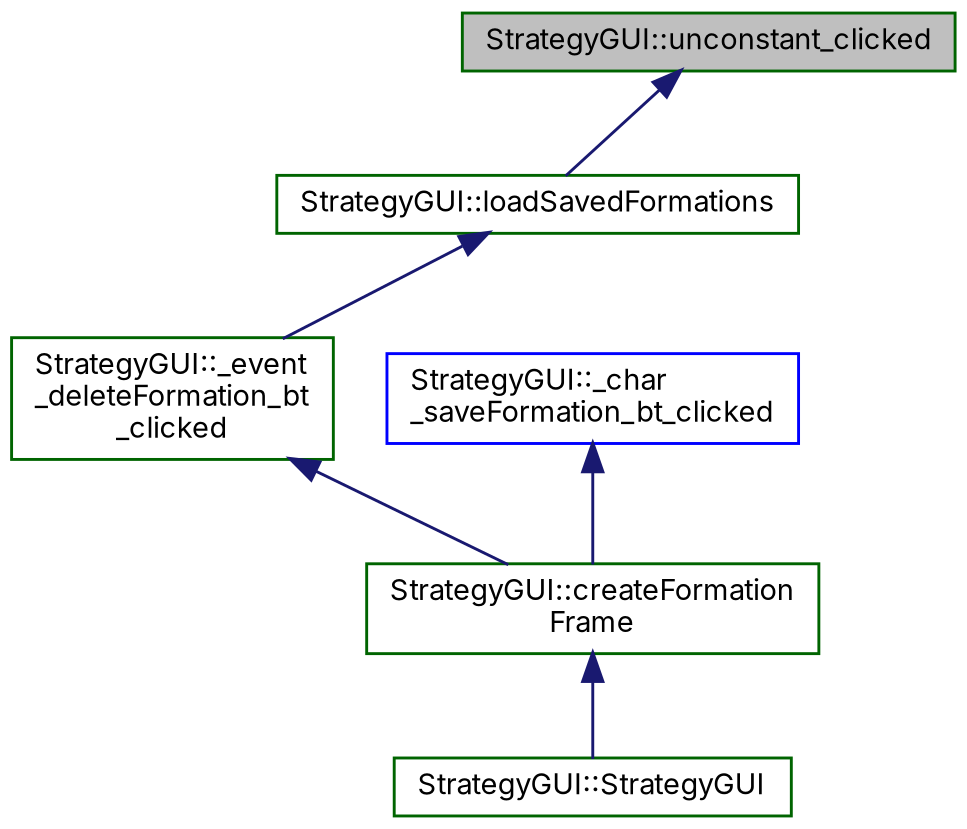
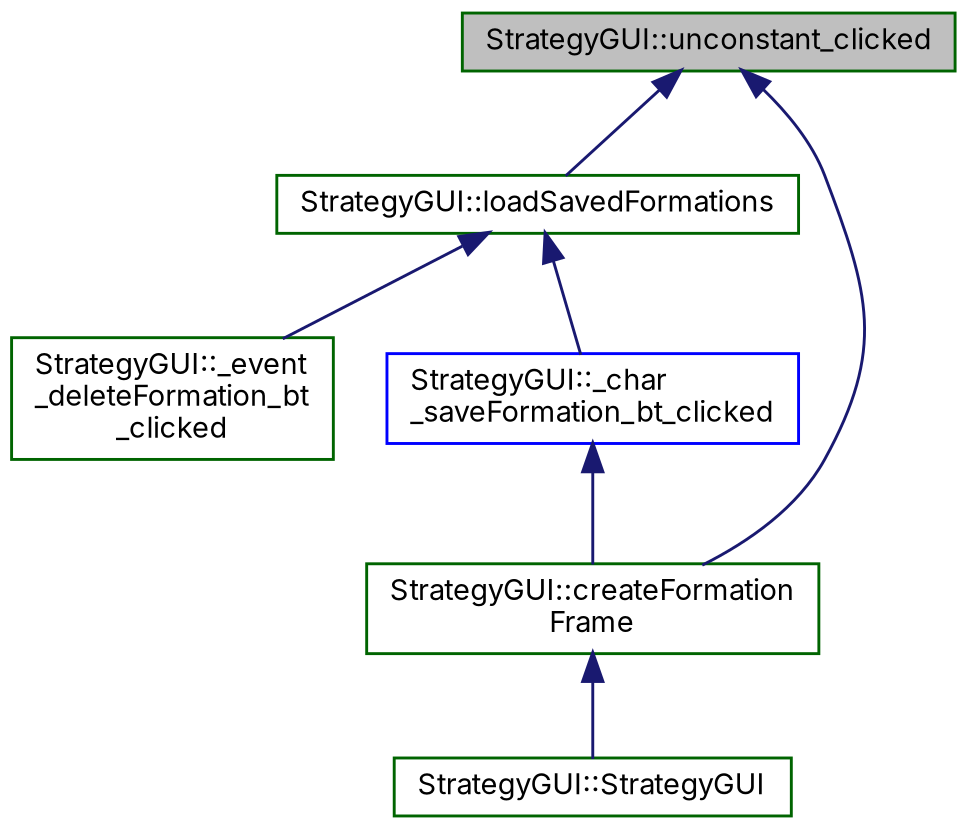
none -> (567, 308)
(412, 518) -> (863, 347)
